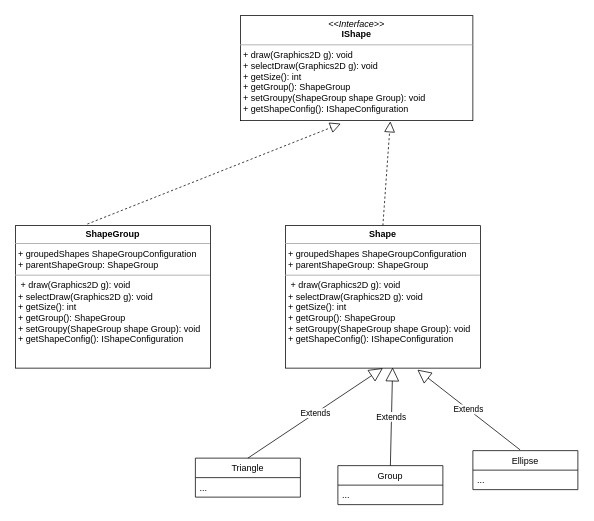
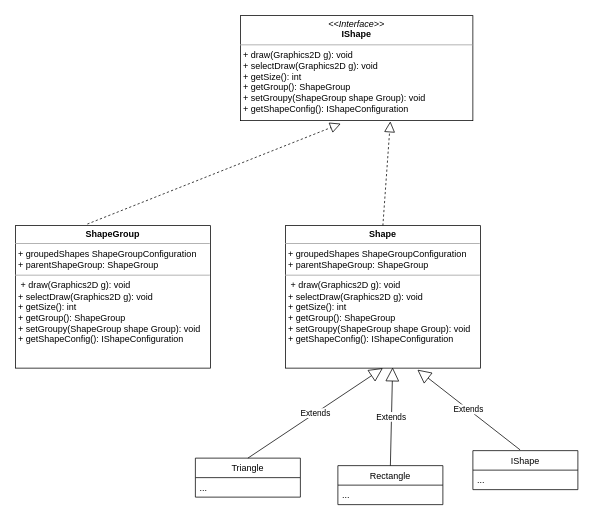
(525, 461) -> (525, 461)
(390, 476) -> (390, 476)
